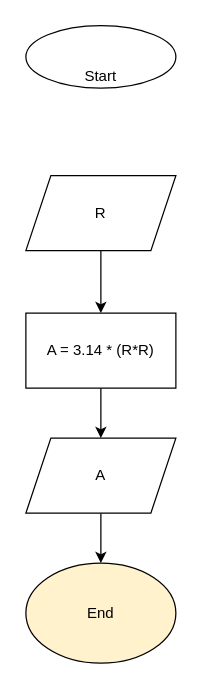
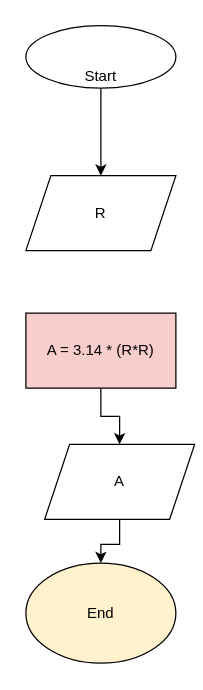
none -> (101, 127)
(101, 278) -> none
(101, 351) -> (101, 351)
(101, 476) -> (119, 482)
